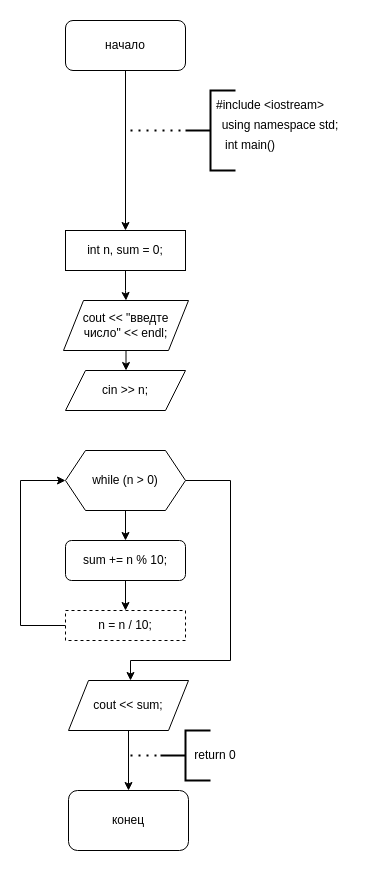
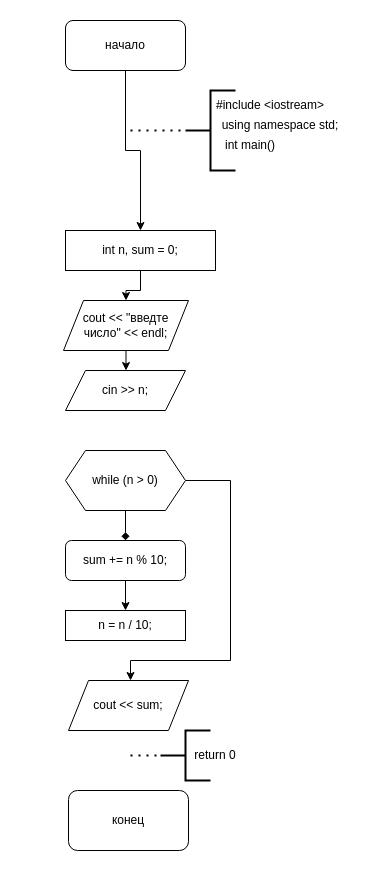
(126, 251) -> (141, 251)
(126, 532) -> (126, 531)
(21, 557) -> none
(126, 626) -> (126, 626)
(129, 757) -> none
